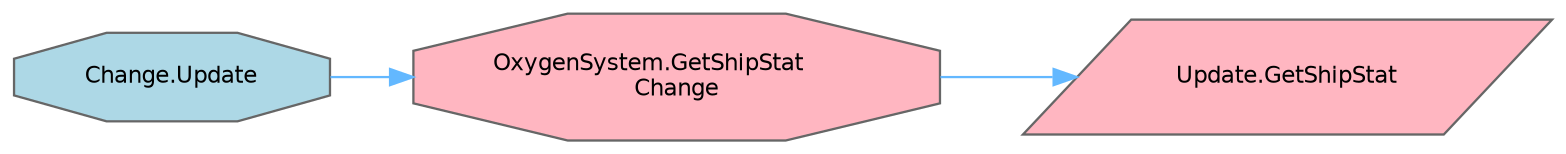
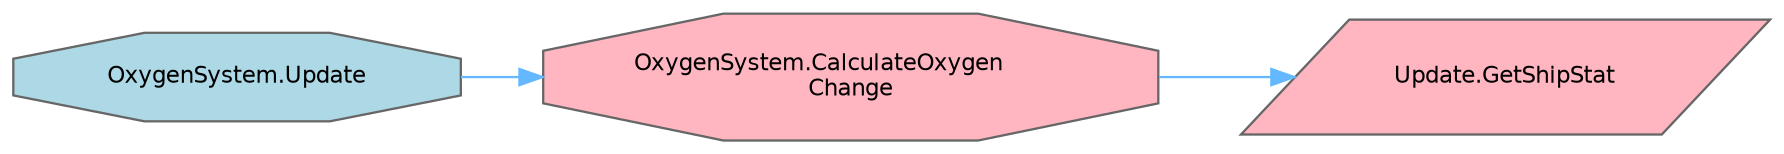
(172, 77) -> (237, 77)
(677, 77) -> (851, 77)
